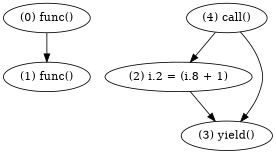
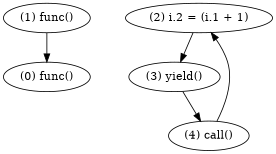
(47, 43) -> (47, 43)
(262, 72) -> (190, 103)
(179, 77) -> (199, 18)
